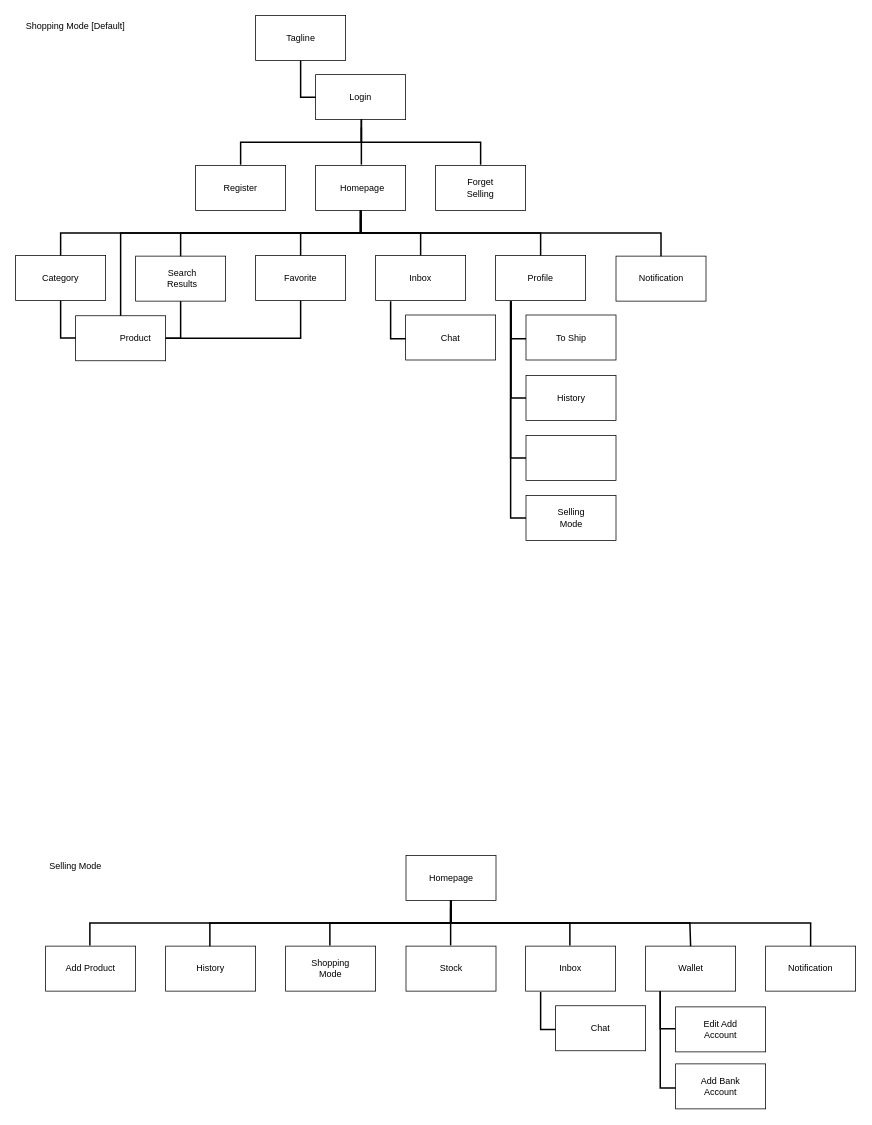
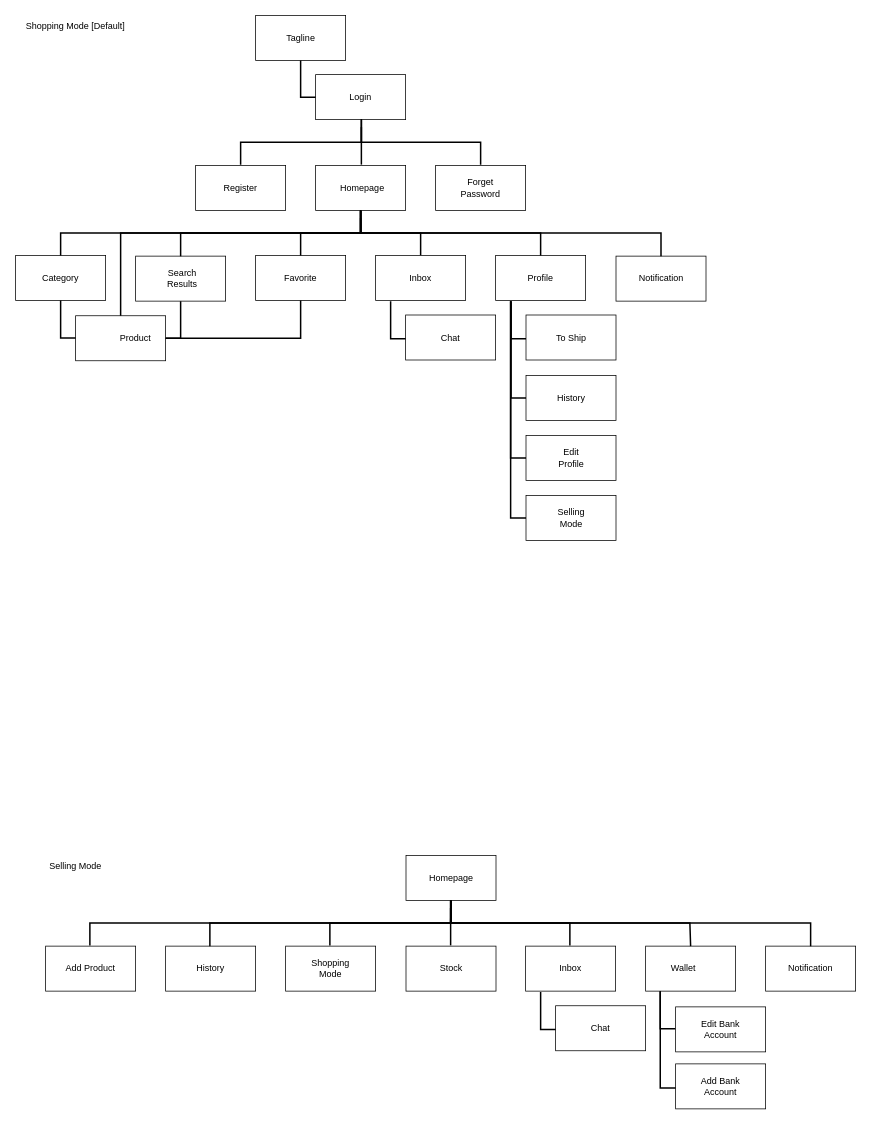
(480, 188) -> (480, 188)
none -> (571, 458)
(690, 969) -> (683, 969)
(720, 1029) -> (720, 1029)
